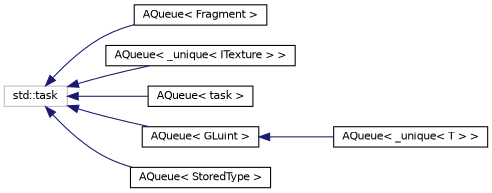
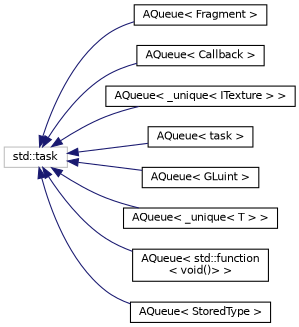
none -> (201, 56)
(302, 137) -> (98, 195)
none -> (201, 265)
